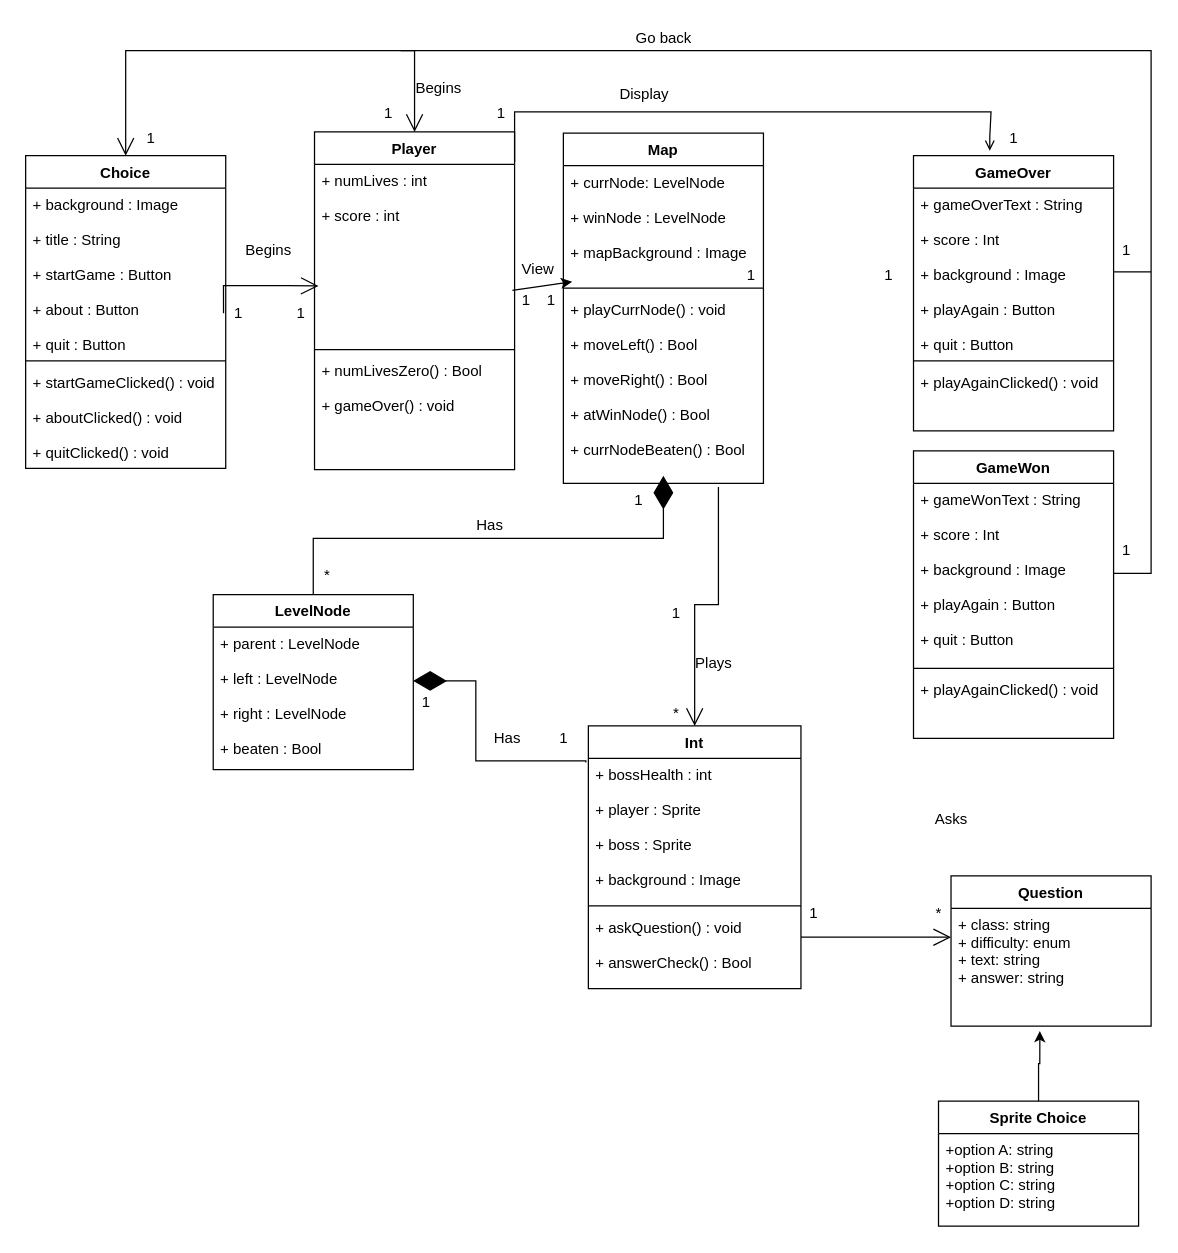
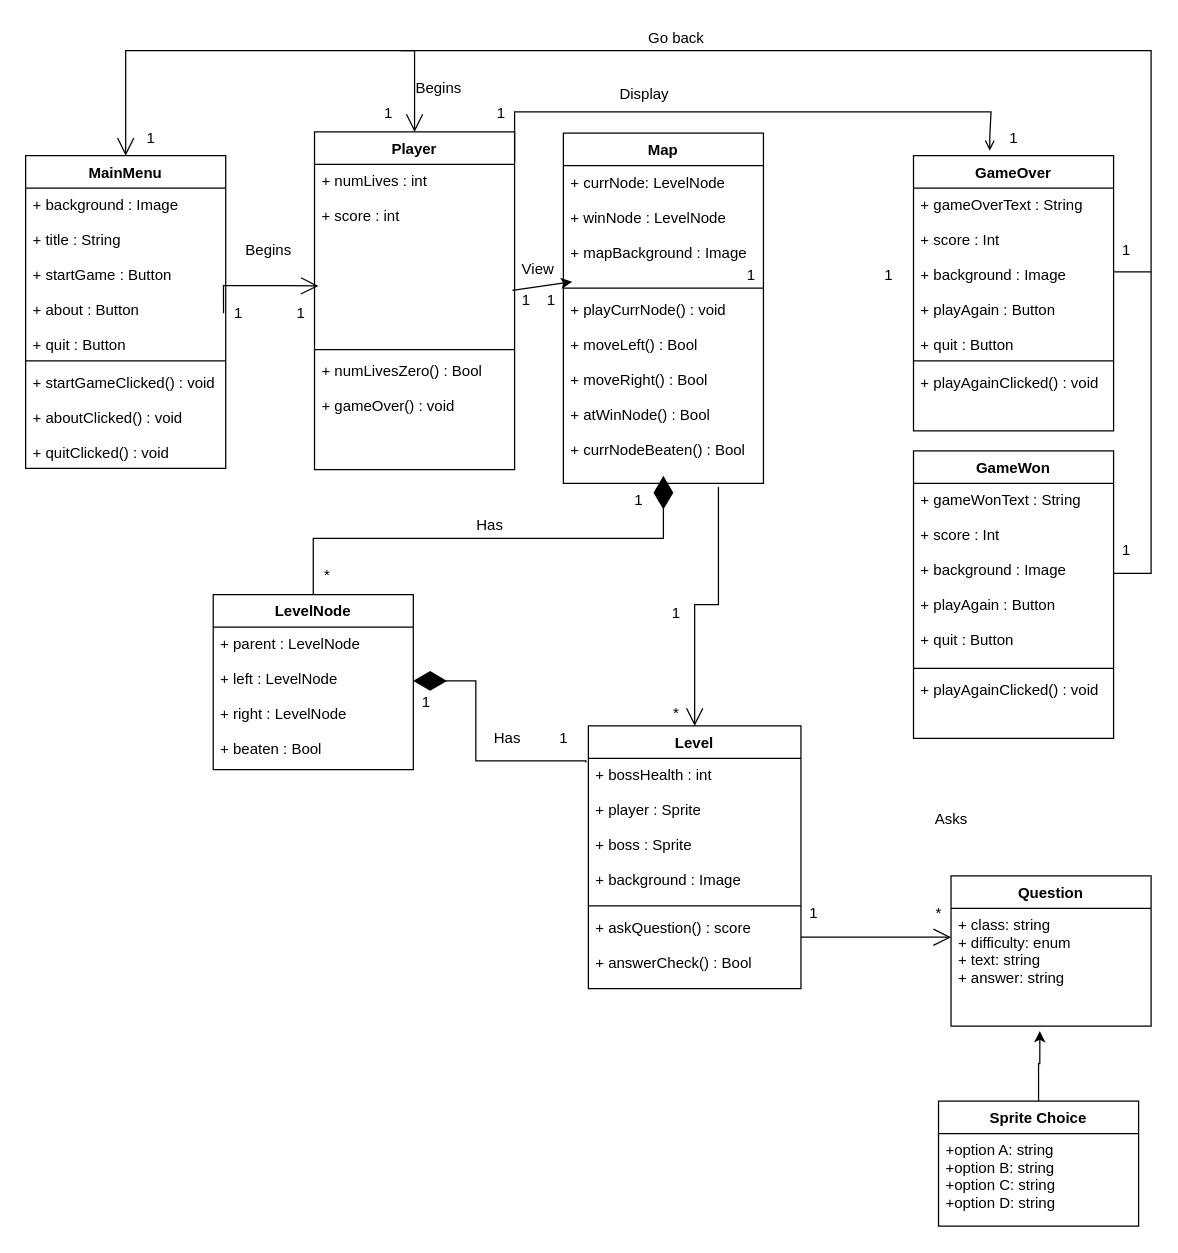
(663, 38) -> (676, 38)
(125, 173) -> (125, 173)
(713, 663) -> none
(694, 743) -> (694, 743)
(676, 928) -> (682, 928)
